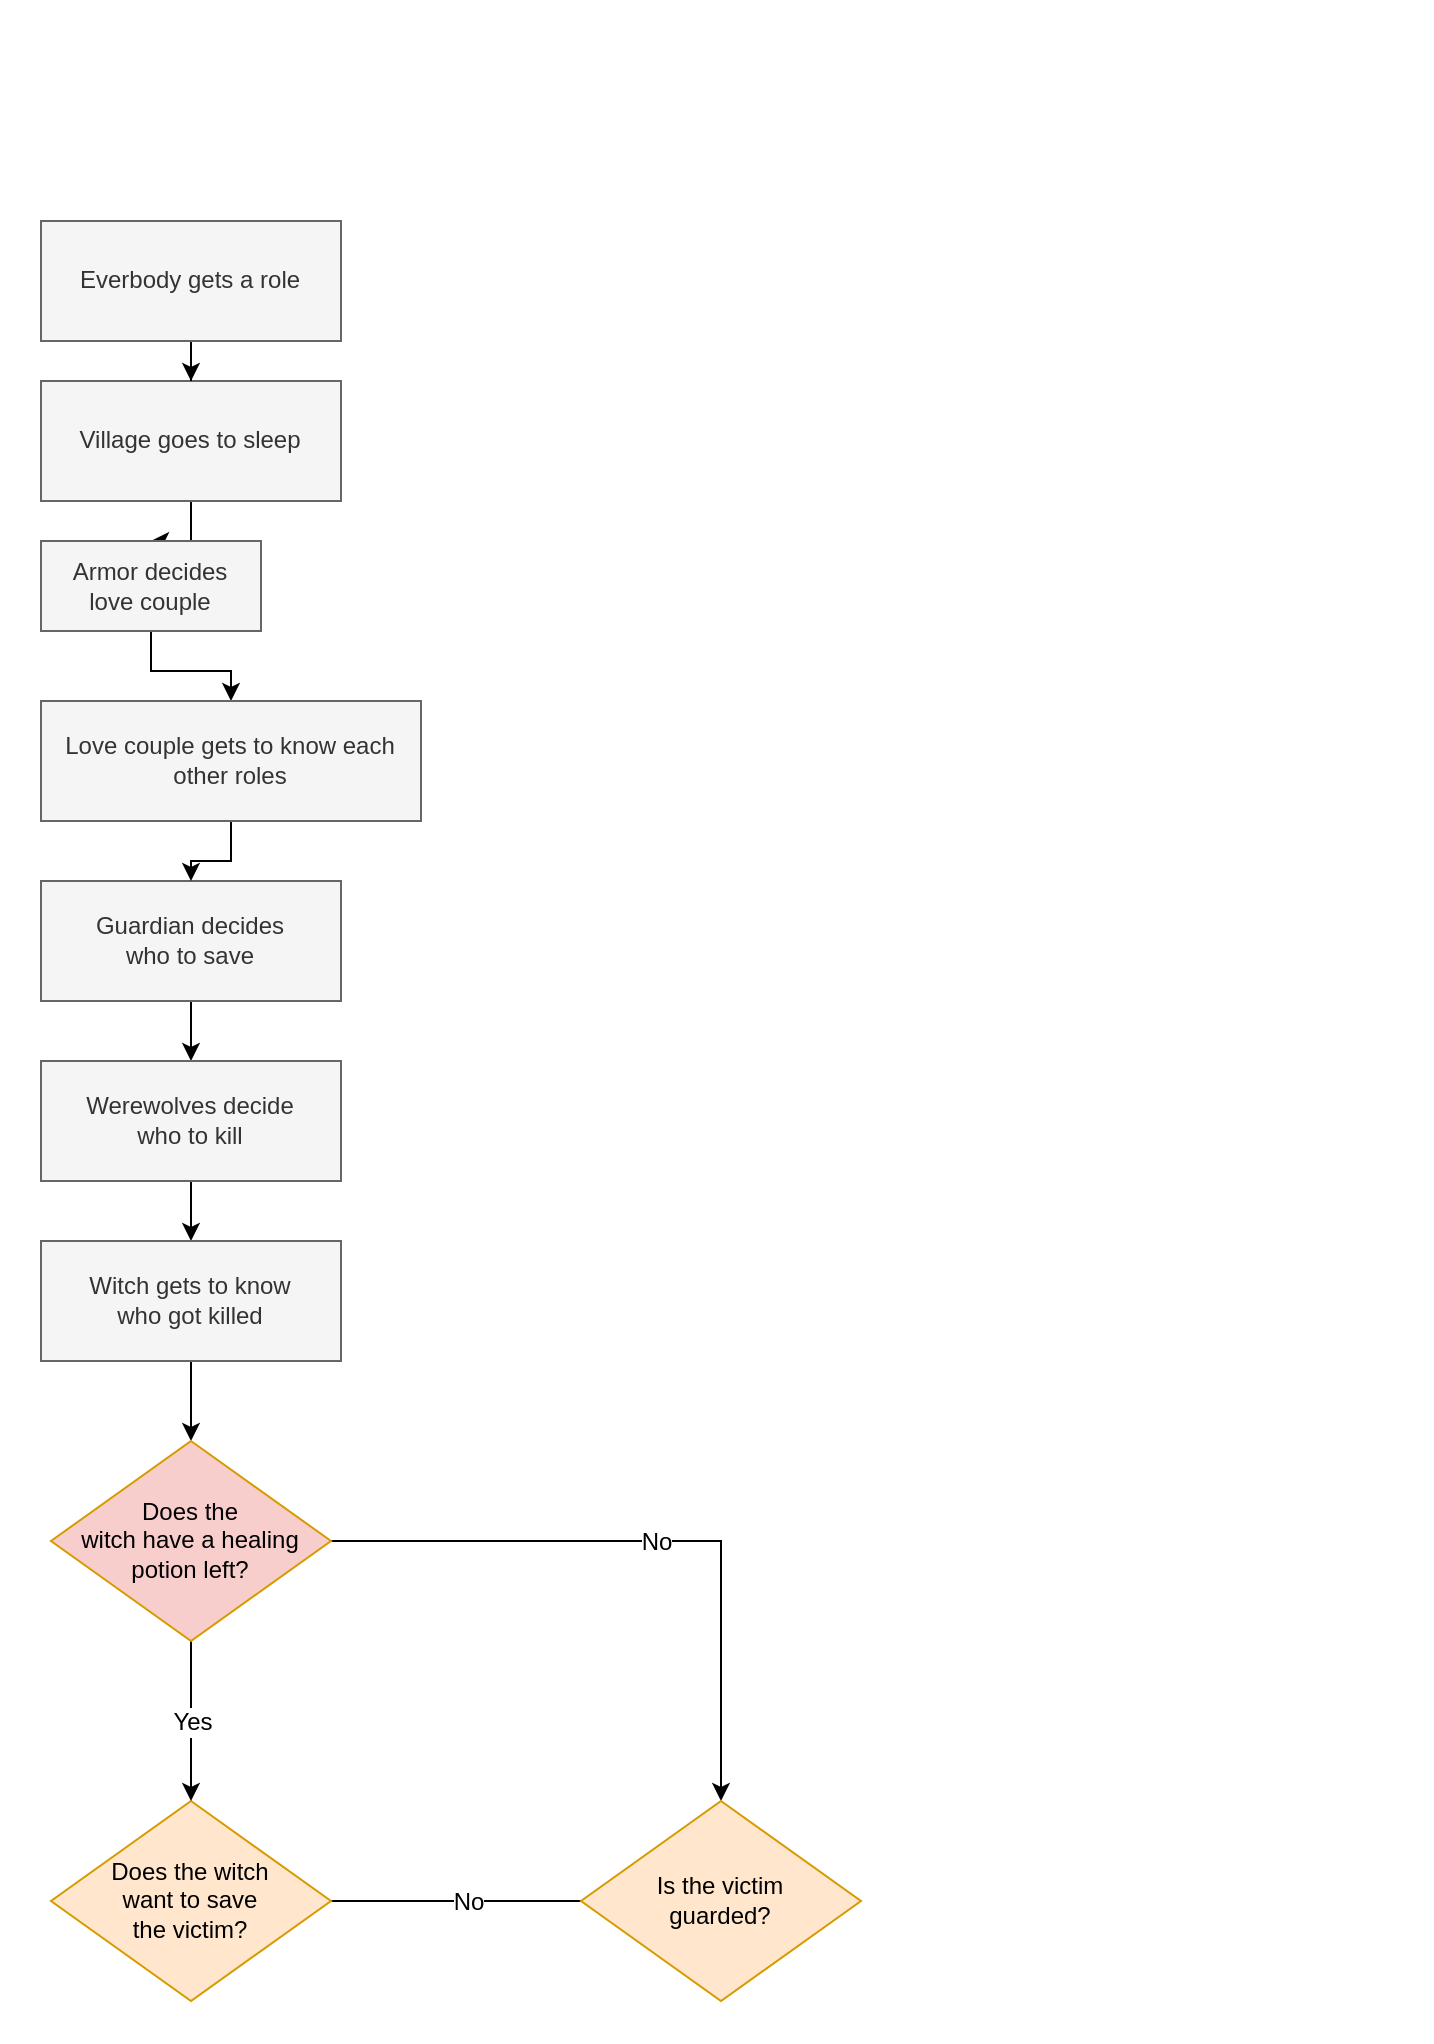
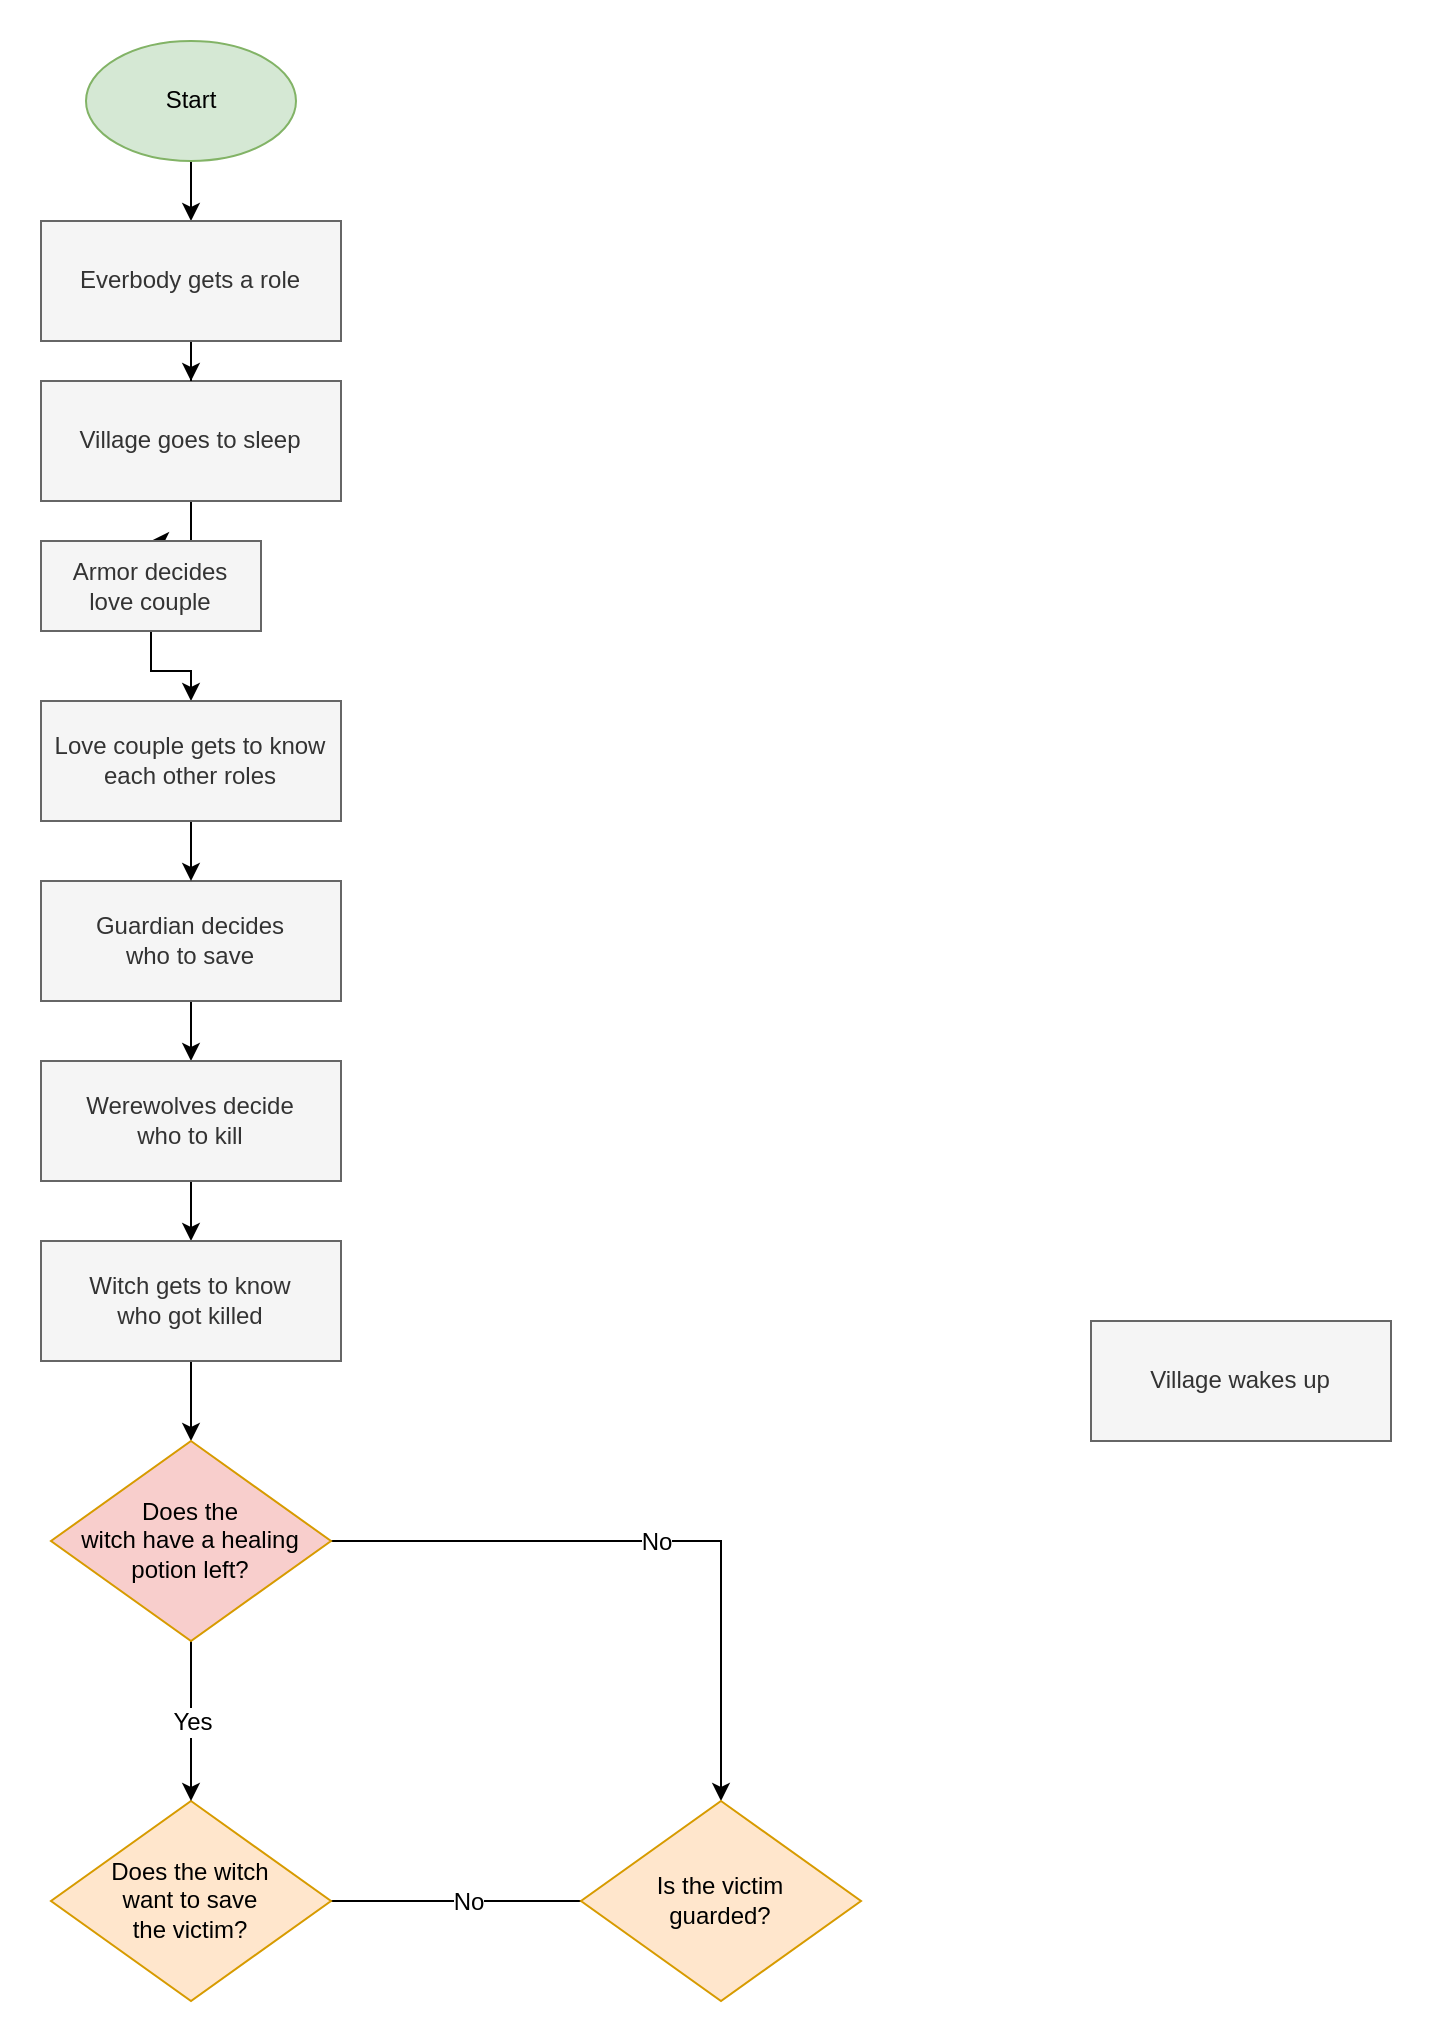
none -> (191, 101)
none -> (191, 198)
(231, 761) -> (191, 761)
none -> (1241, 1381)
